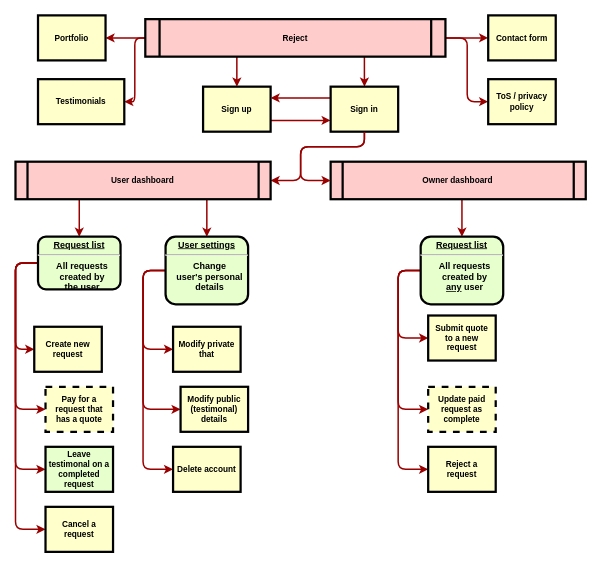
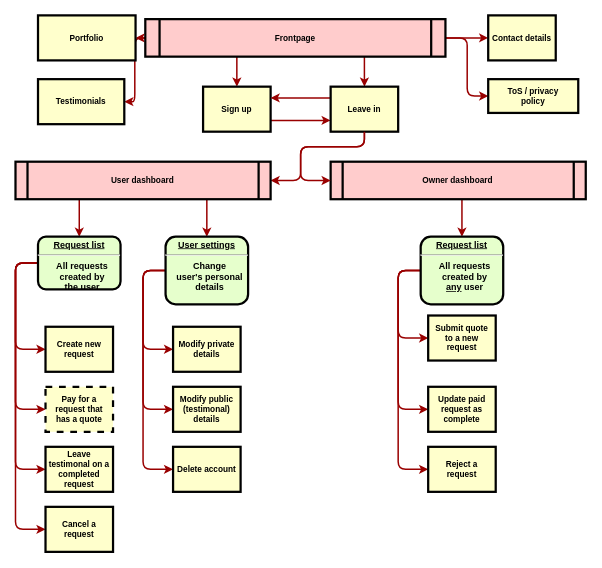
(72, 38) -> (87, 38)
(295, 38) -> (295, 38)
(522, 38) -> (522, 38)
(522, 102) -> (533, 96)
(364, 109) -> (364, 109)
(68, 349) -> (79, 349)
(207, 349) -> (207, 349)
(214, 409) -> (207, 409)
(462, 409) -> (462, 409)
(79, 469) -> (79, 469)
